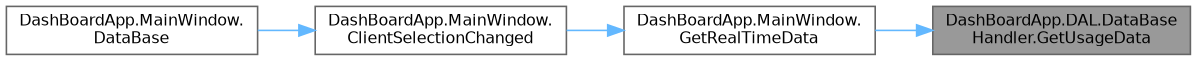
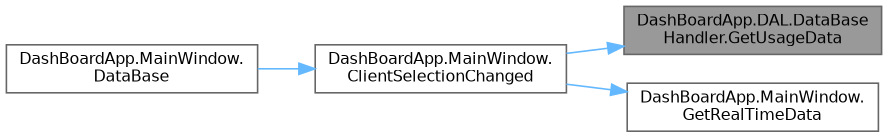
(896, 30) -> (587, 51)
